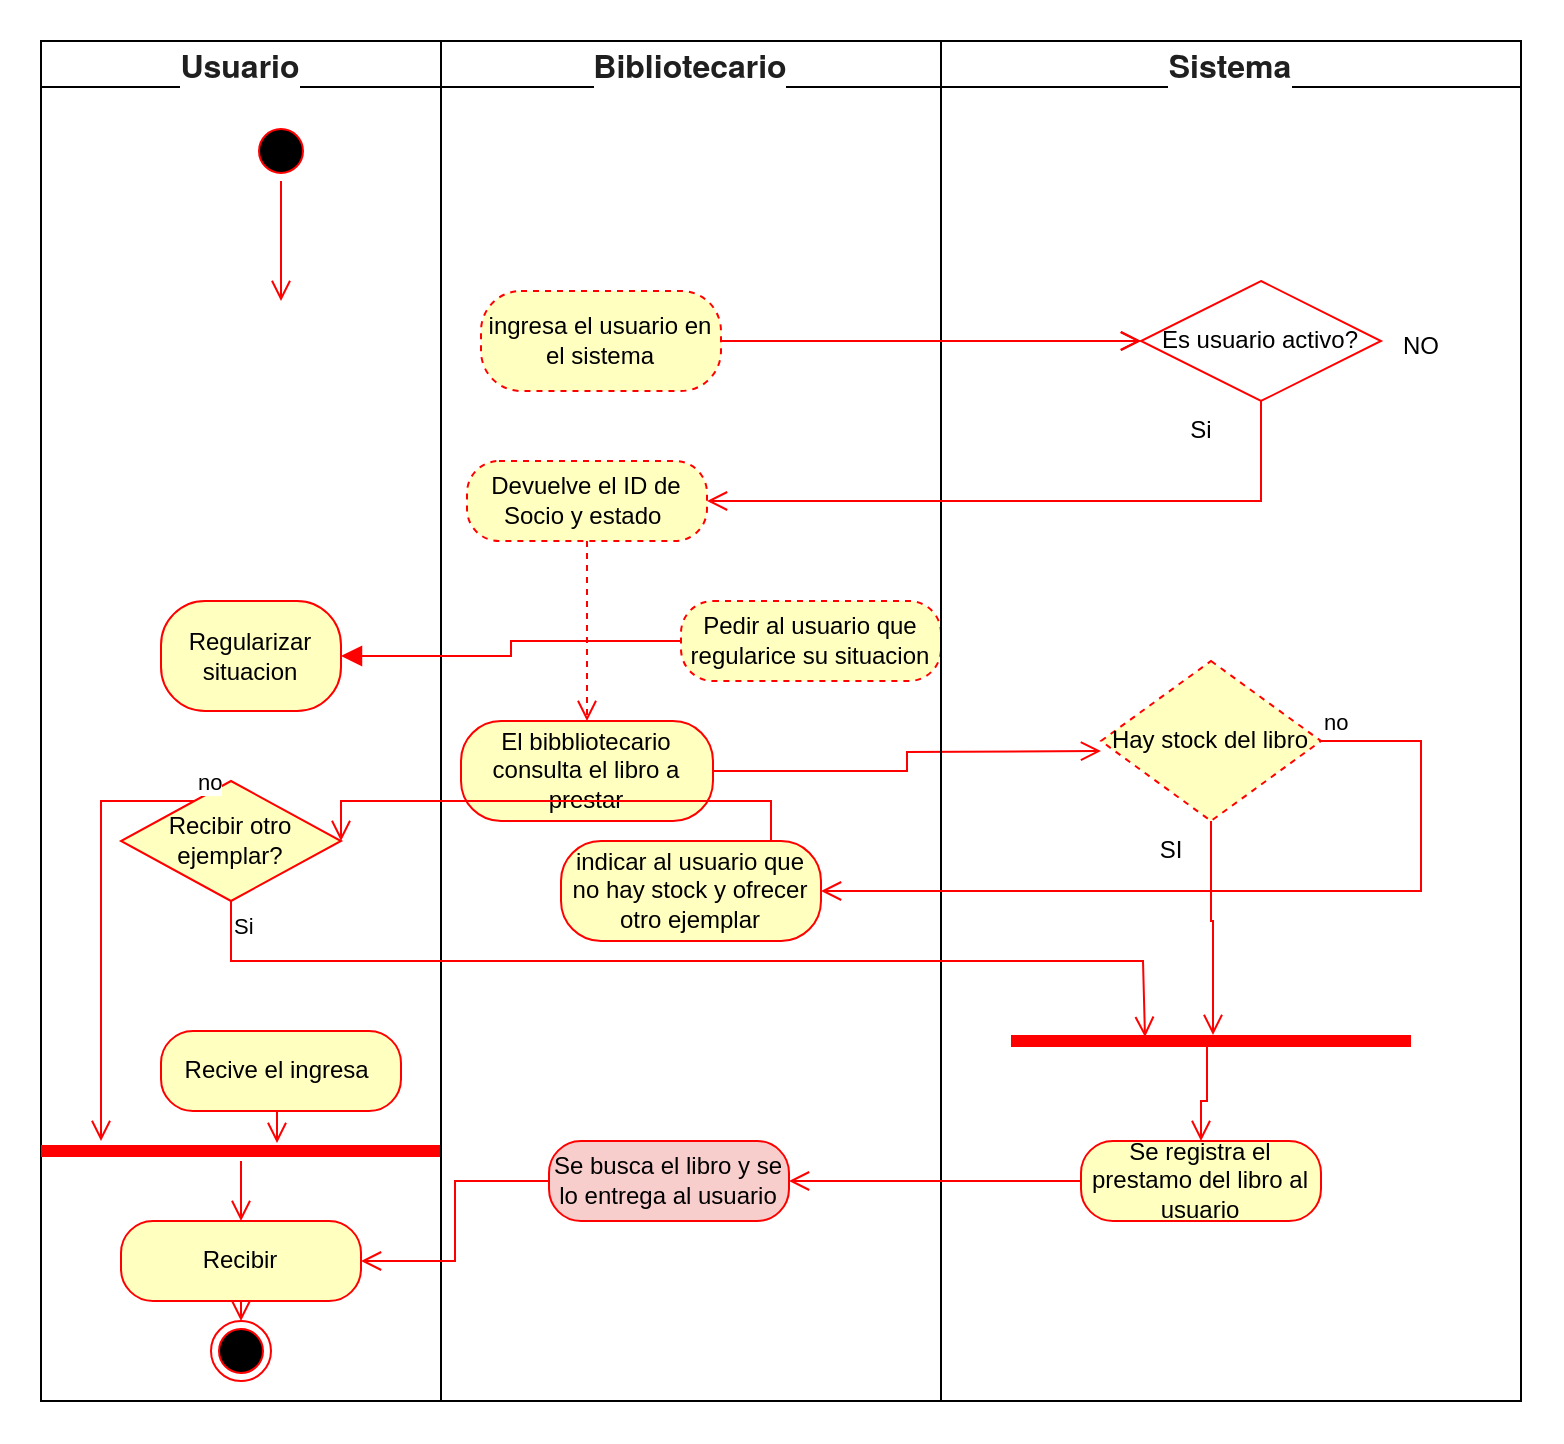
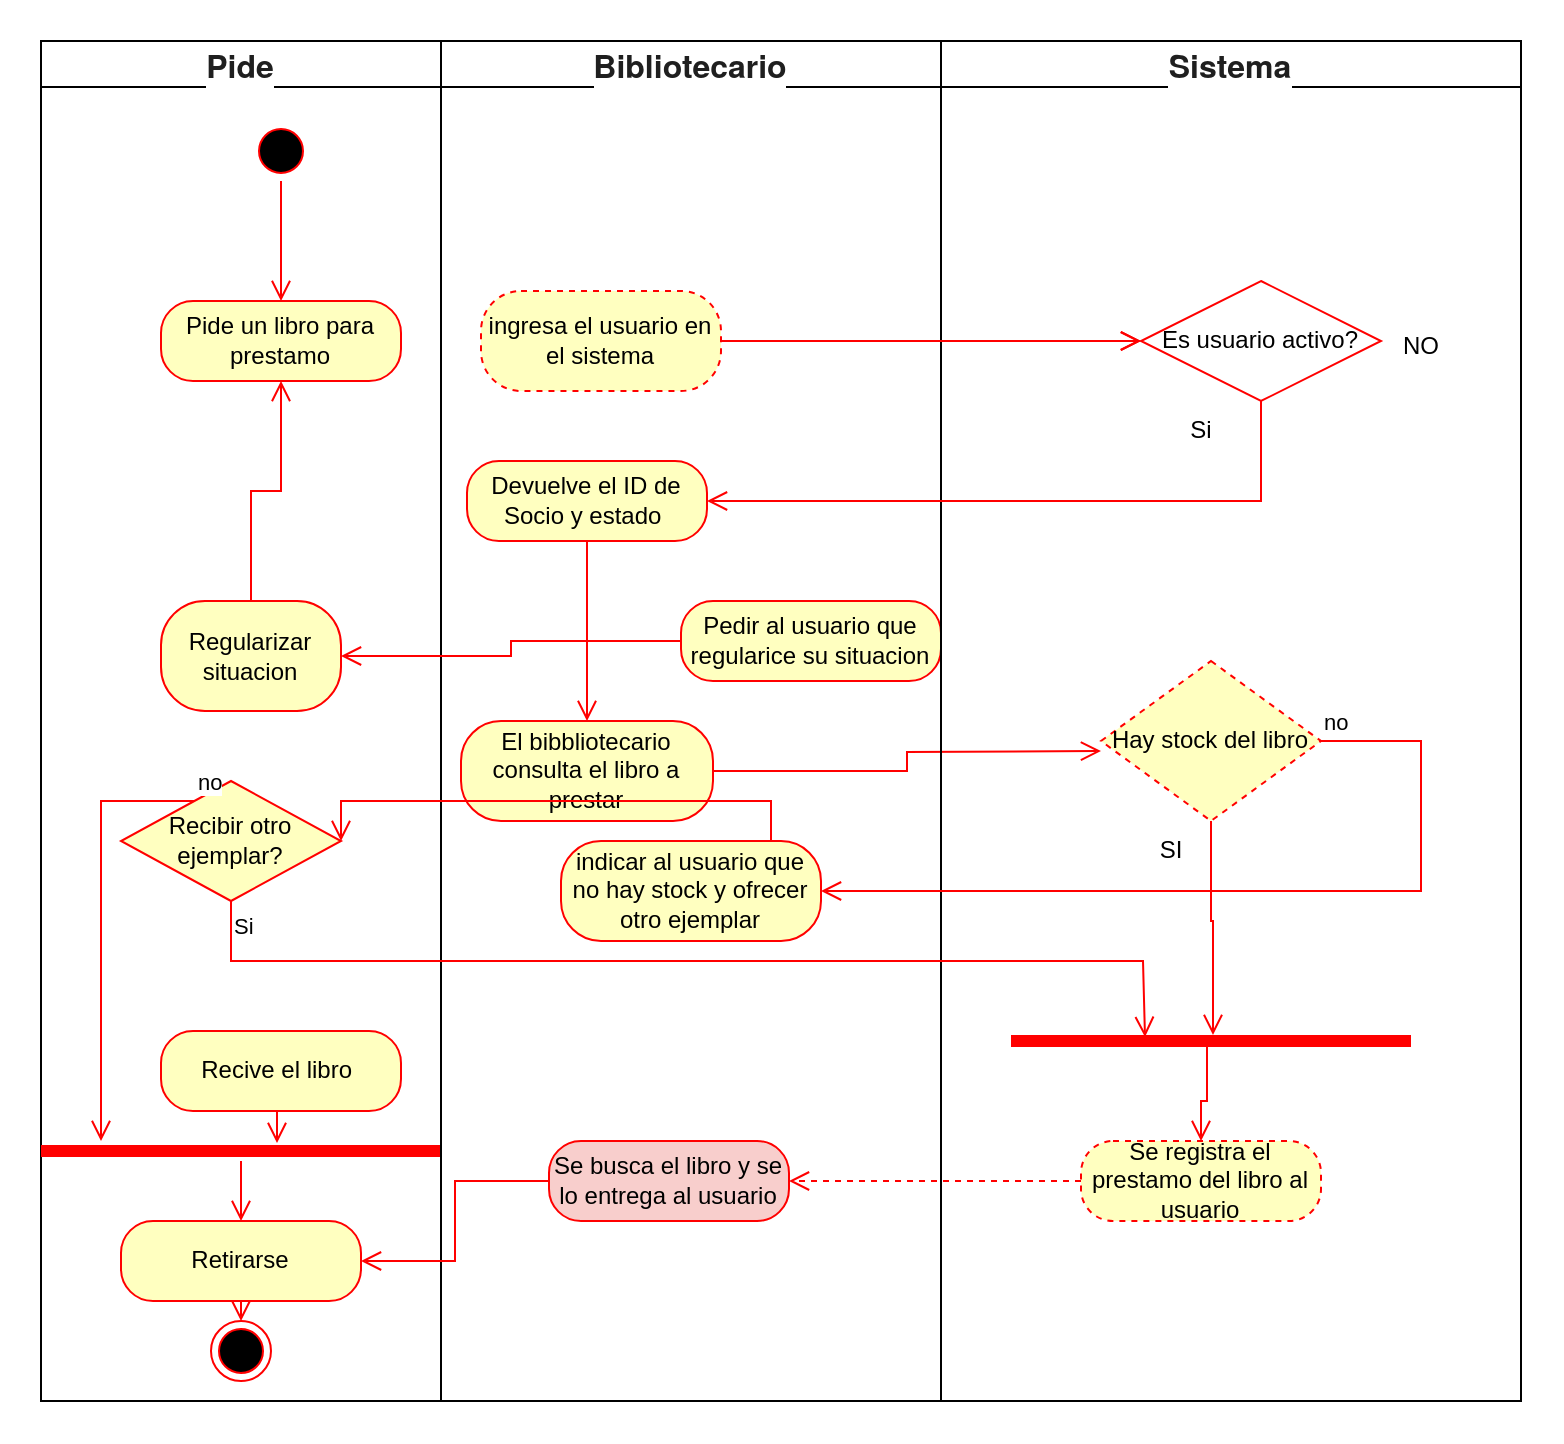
(241, 65) -> (241, 65)
none -> (281, 341)
none -> (263, 491)
(587, 501) -> (587, 501)
(587, 625) -> (587, 625)
(811, 641) -> (811, 641)
(362, 656) -> (356, 656)
(281, 1071) -> (281, 1071)
(866, 1181) -> (866, 1181)
(1201, 1181) -> (1201, 1181)
(241, 1261) -> (241, 1261)
